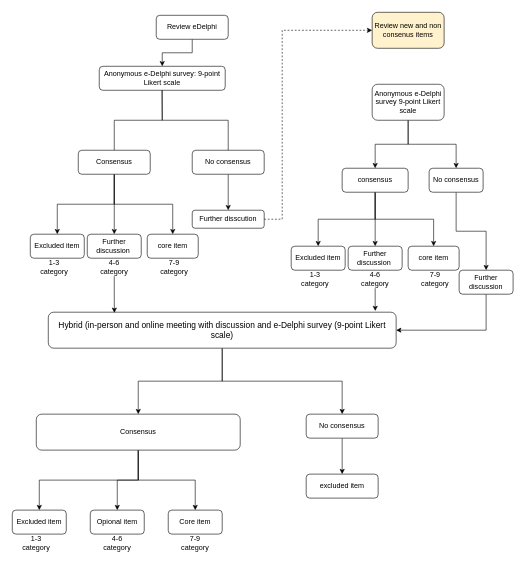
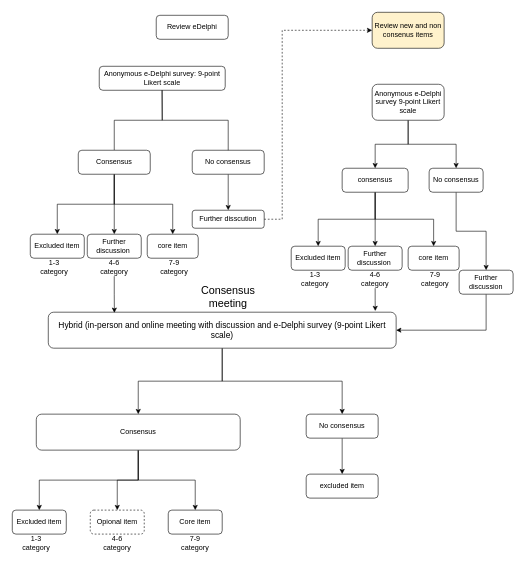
(162, 55) -> none
none -> (228, 297)
(117, 522) -> (117, 522)
